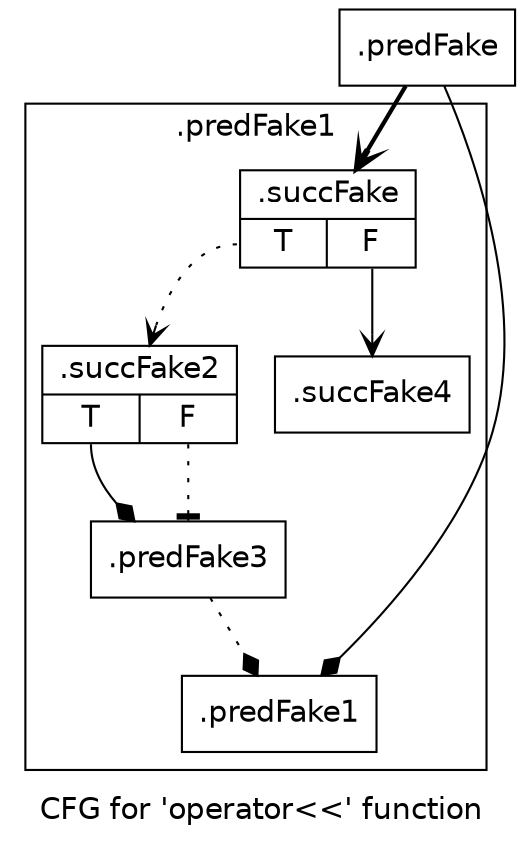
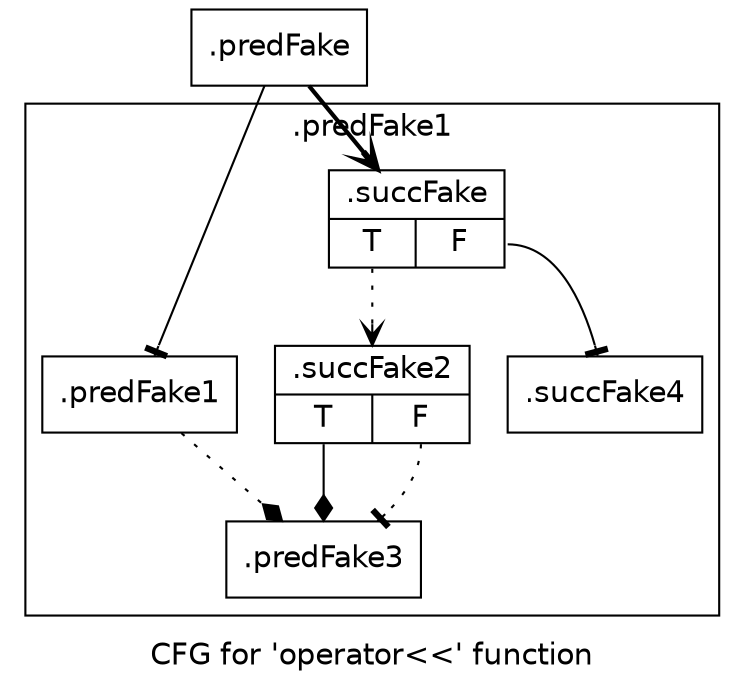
(372, 302) -> (566, 280)
(501, 393) -> (212, 215)
(227, 626) -> (222, 469)
